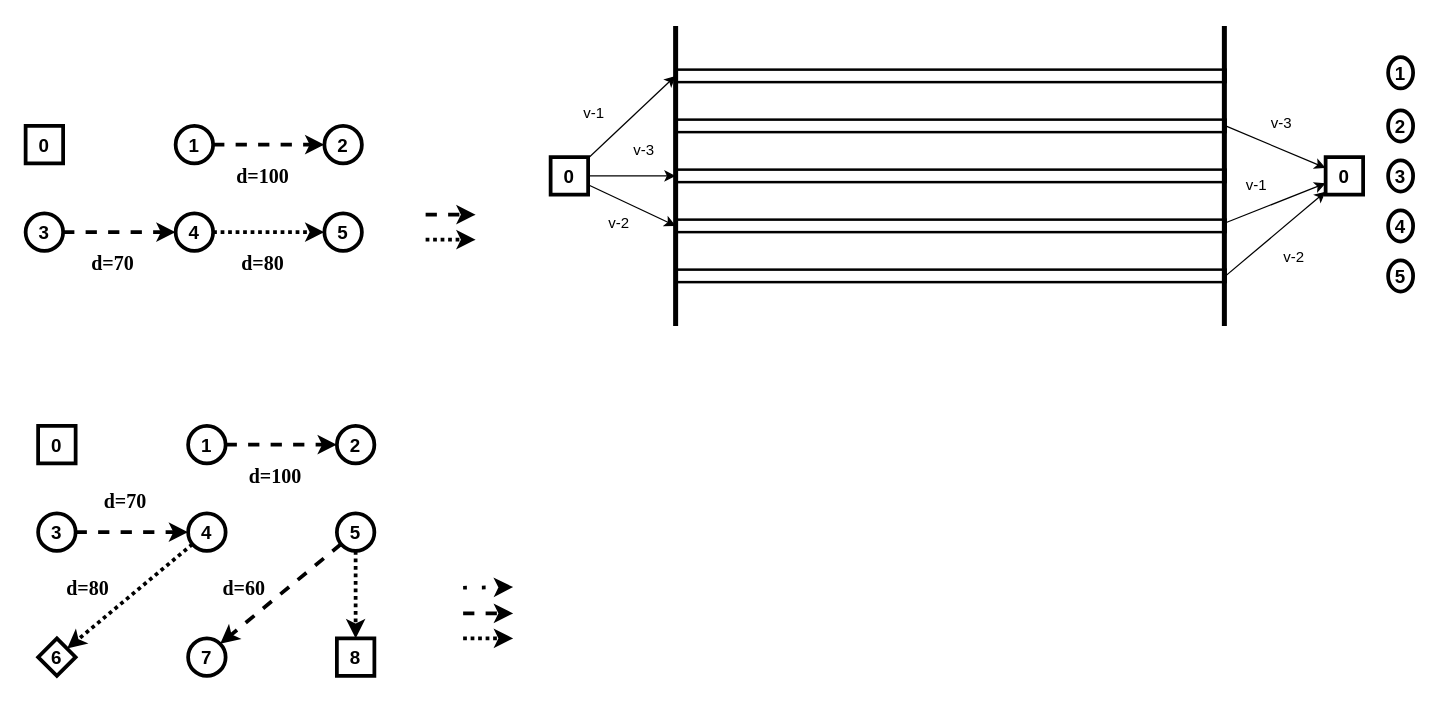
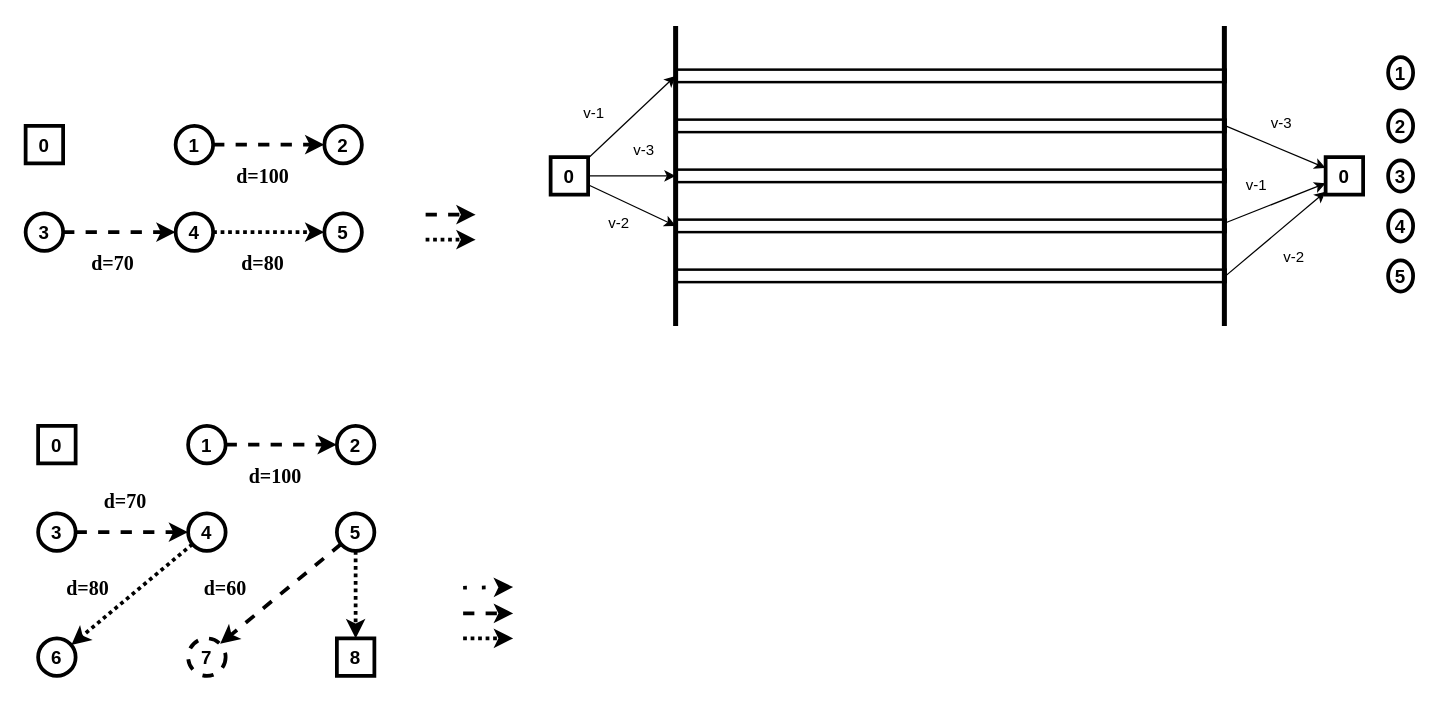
(244, 588) -> (226, 588)
(57, 657) -> (57, 657)
(207, 657) -> (207, 657)
